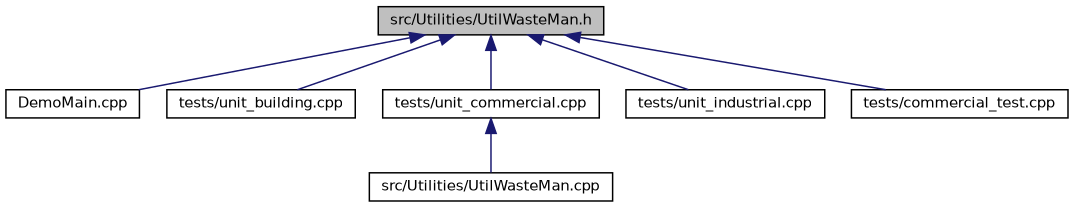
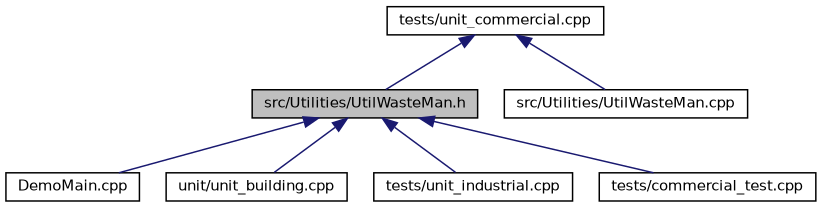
(491, 70) -> (424, 66)
(261, 104) -> (257, 187)
